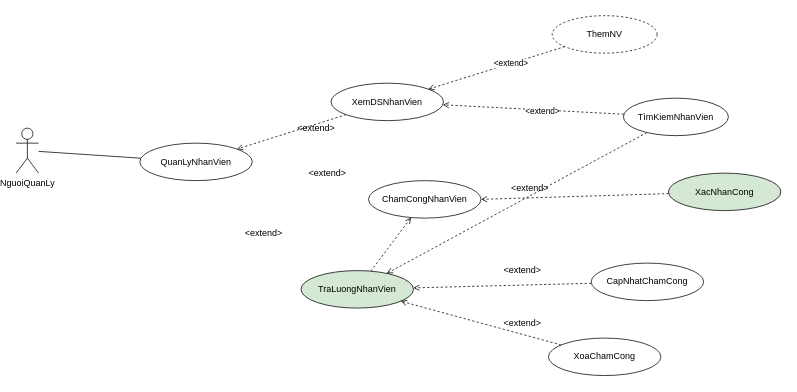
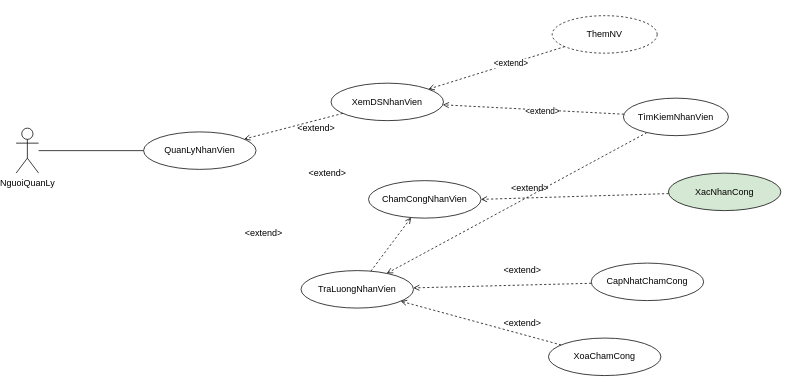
(196, 162) -> (200, 150)
(357, 289) -> (357, 289)
